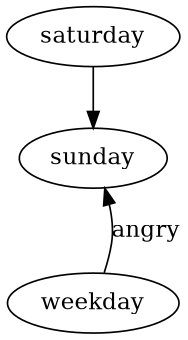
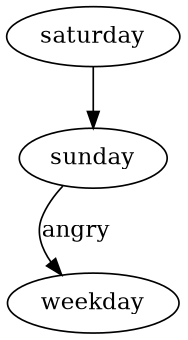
(112, 239) -> (41, 222)
